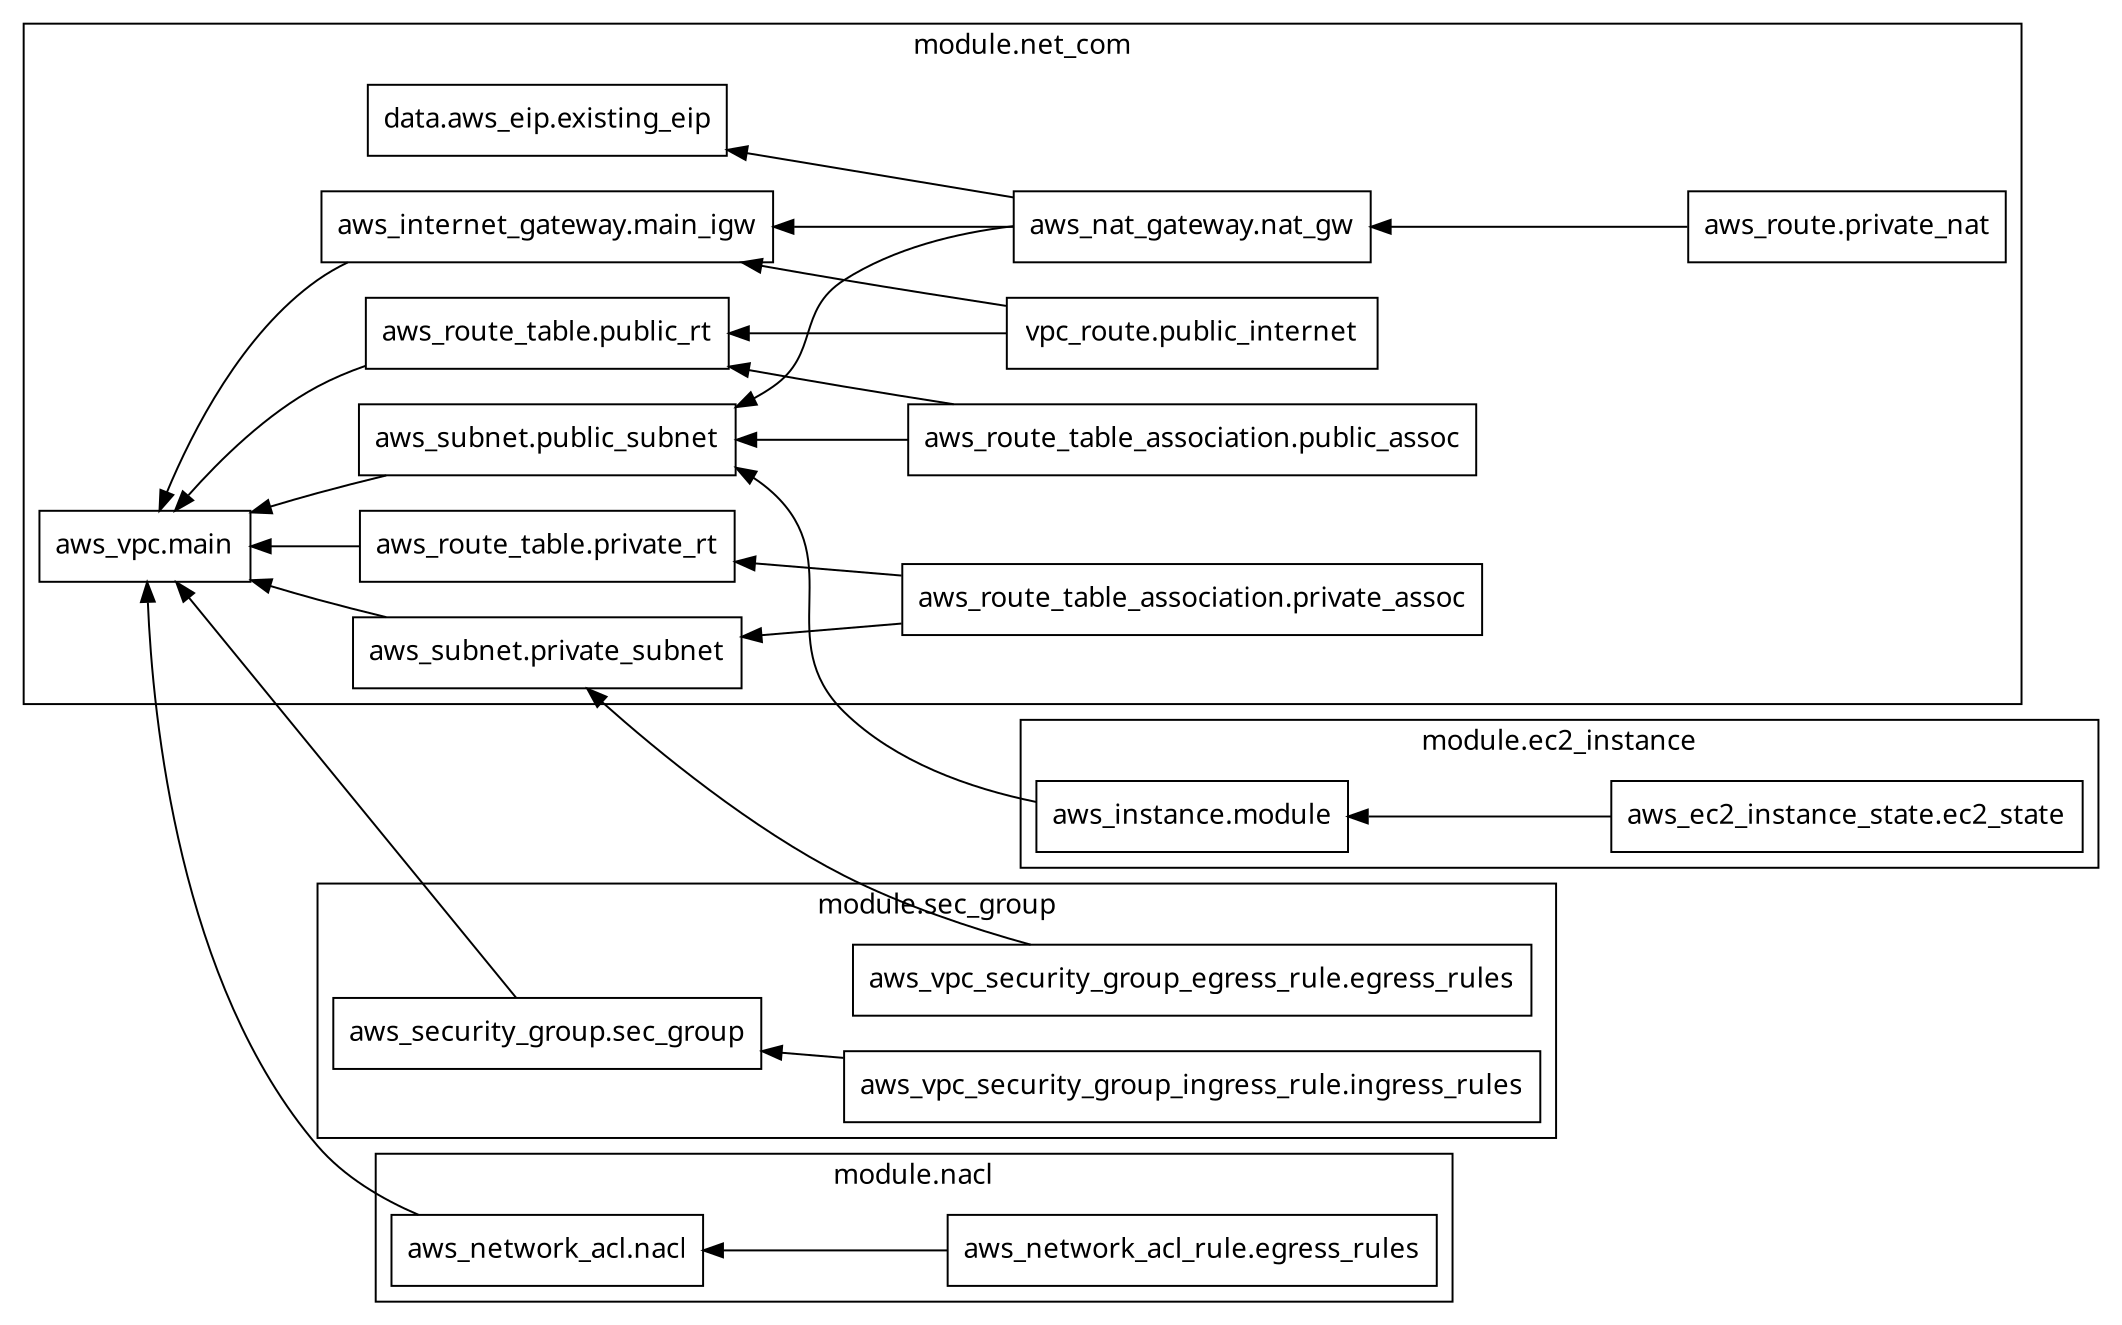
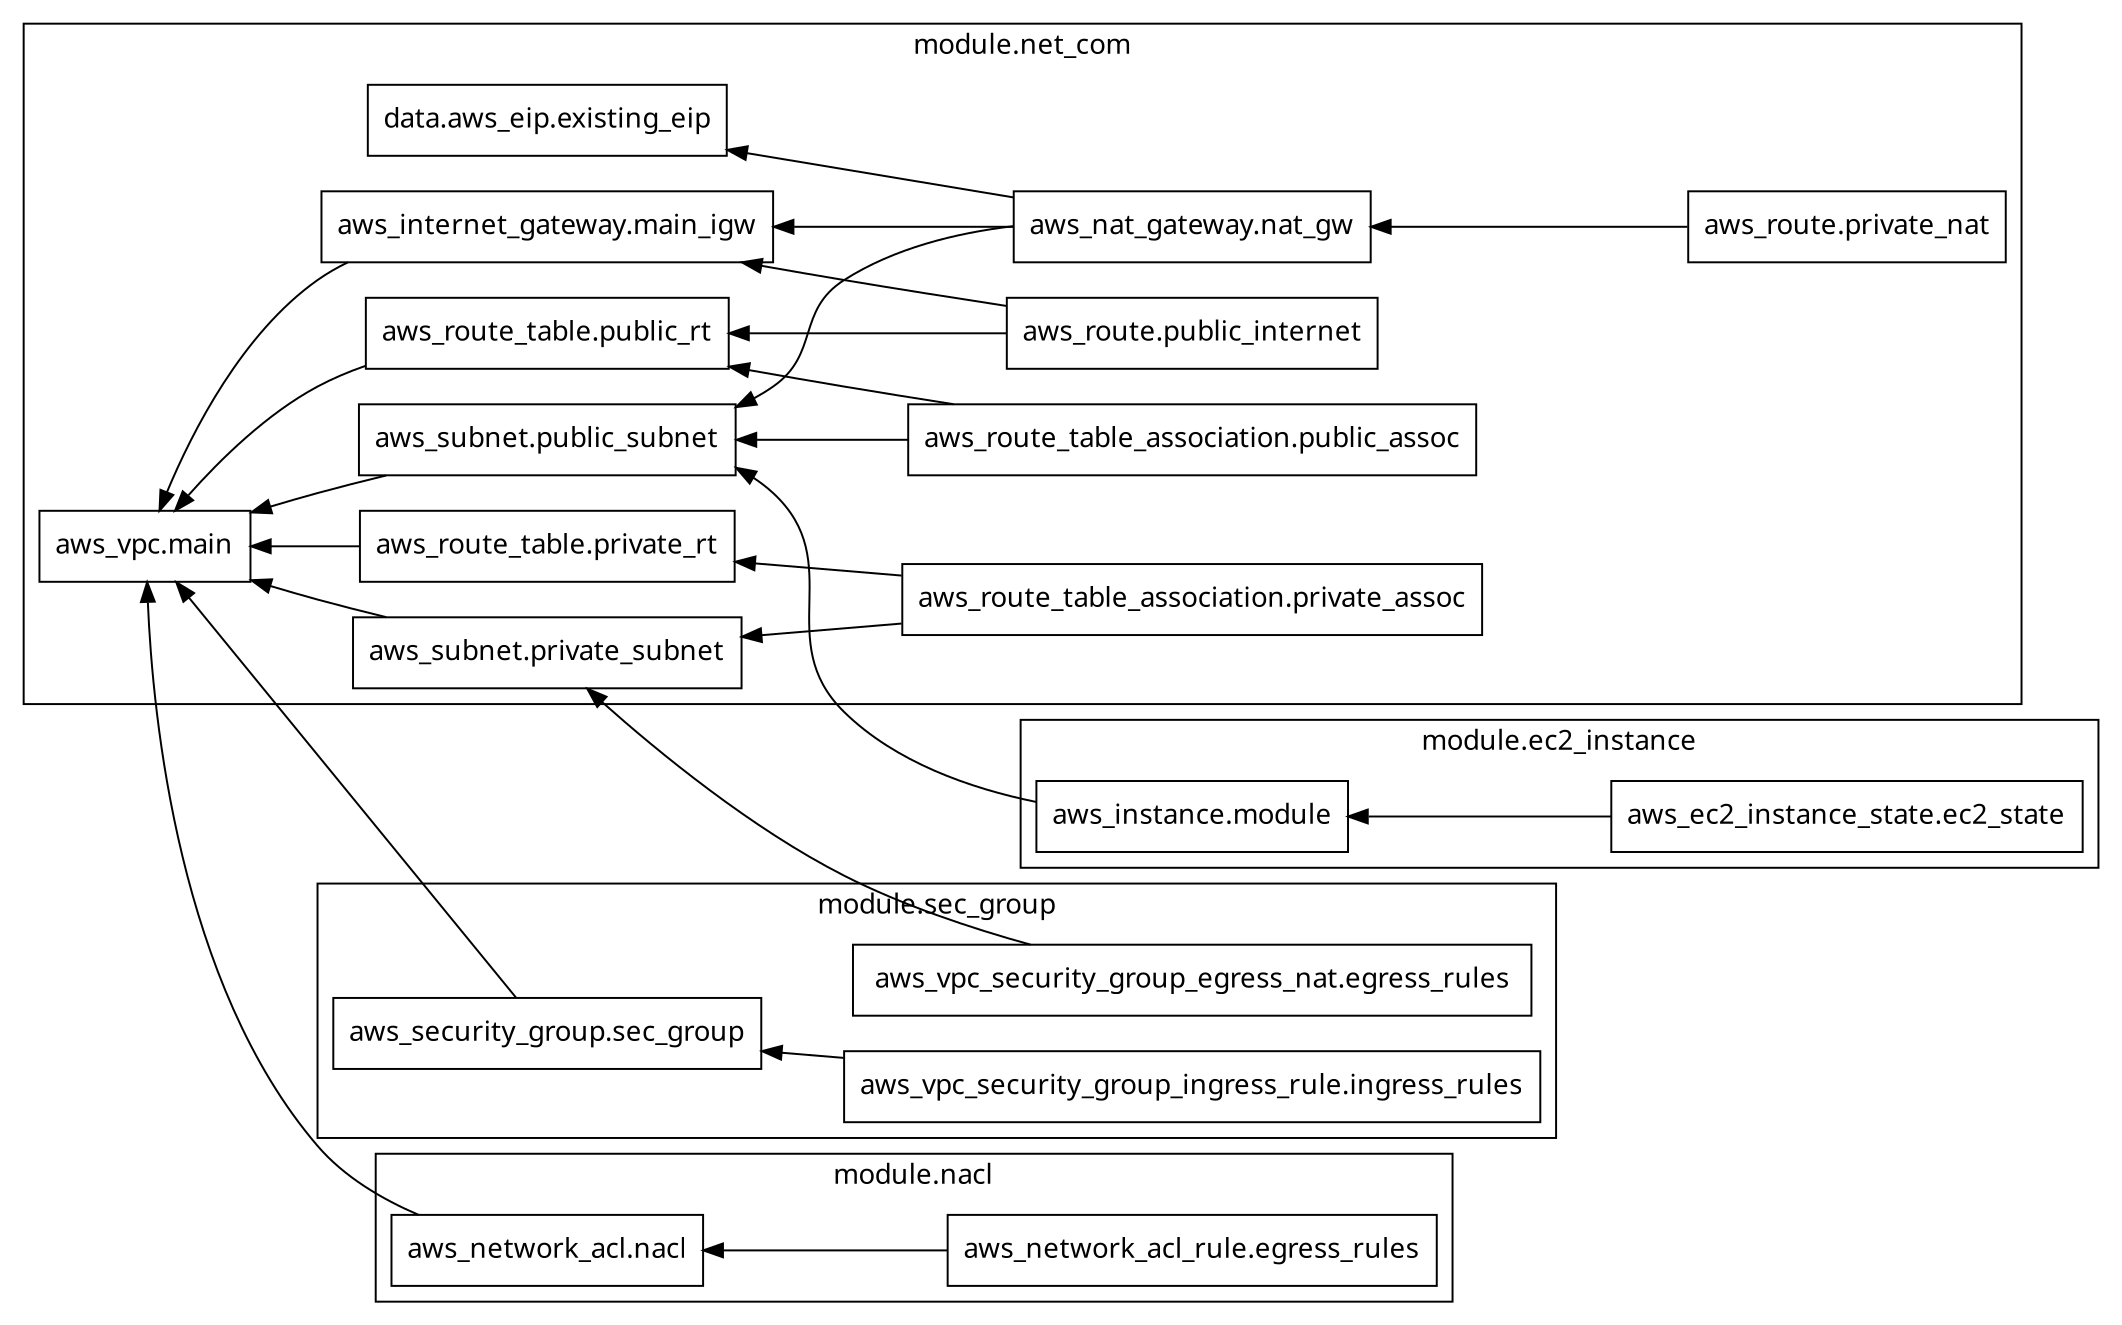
(1192, 333) -> (1192, 333)
(1192, 980) -> (1192, 980)
